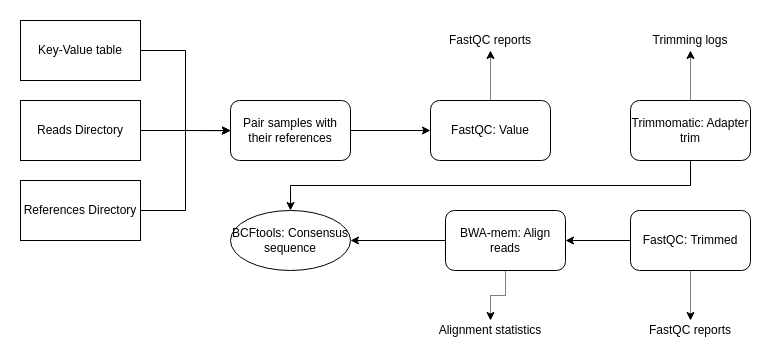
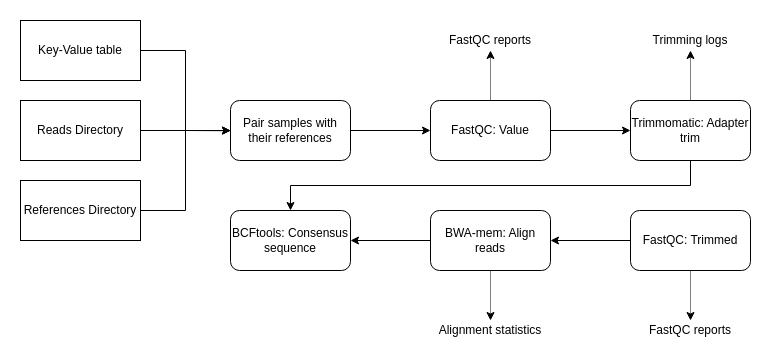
none -> (587, 131)
(291, 241) -> (291, 241)
(506, 241) -> (491, 241)
